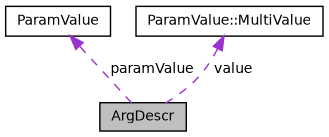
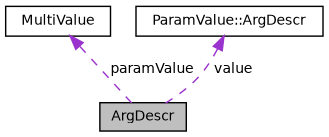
(58, 21) -> (58, 21)
(230, 21) -> (230, 21)
